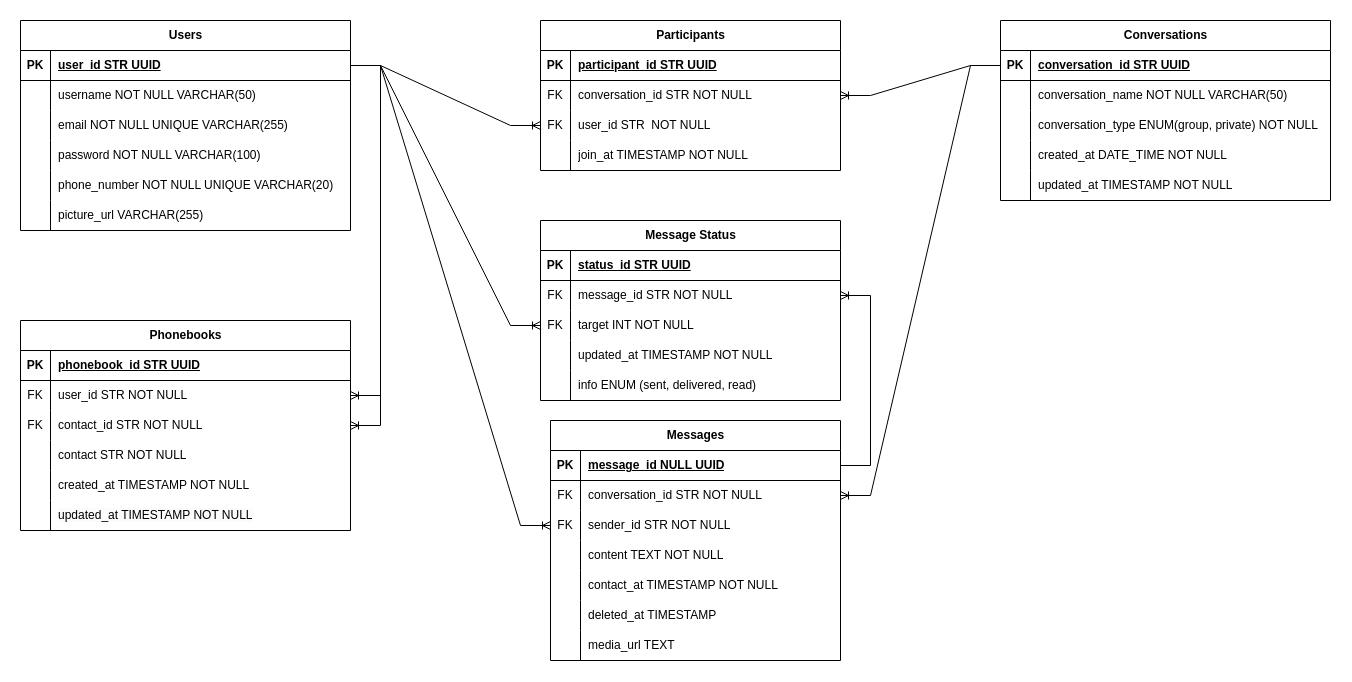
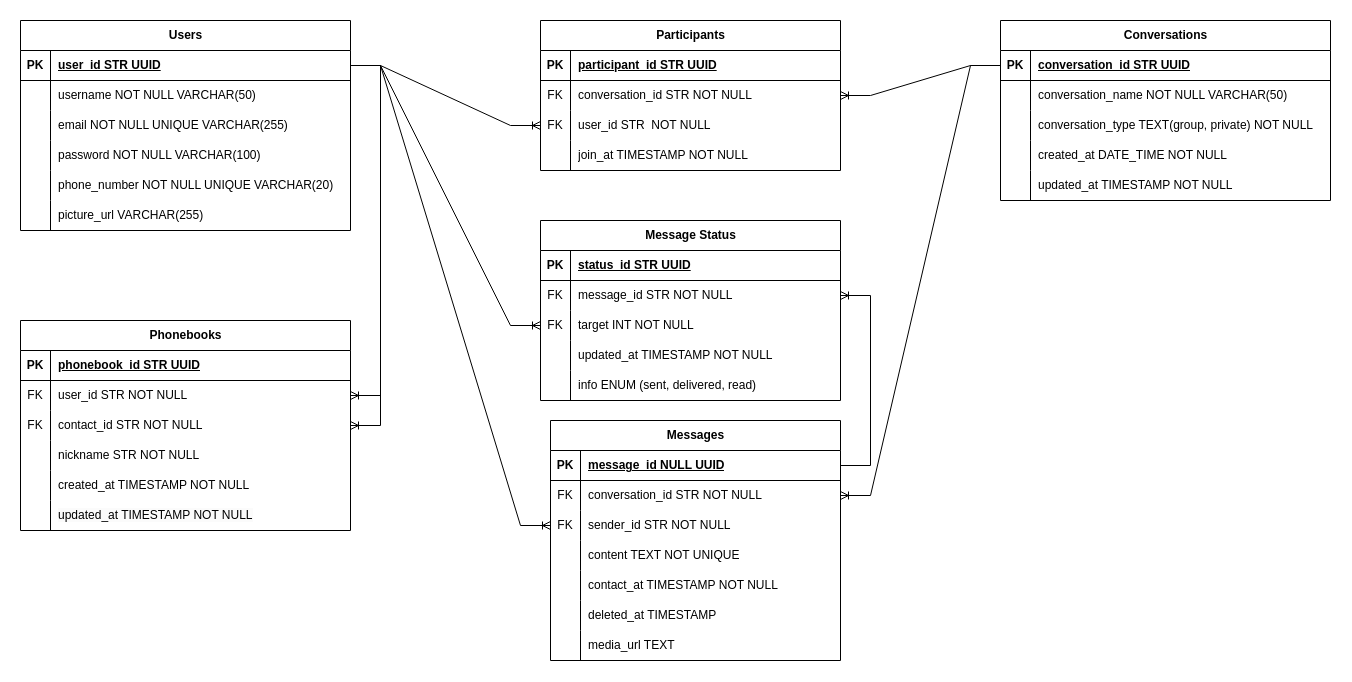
(1185, 126) -> (1185, 126)
(121, 456) -> (123, 456)
(654, 556) -> (661, 556)
